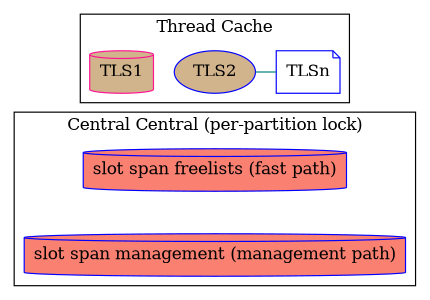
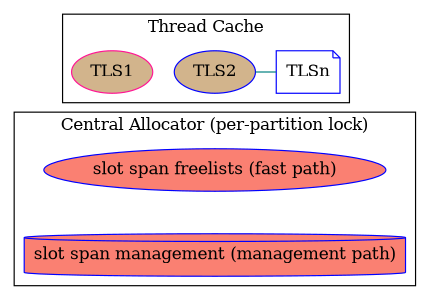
(122, 72) -> (112, 72)
(215, 126) -> (215, 126)
(215, 170) -> (215, 170)
